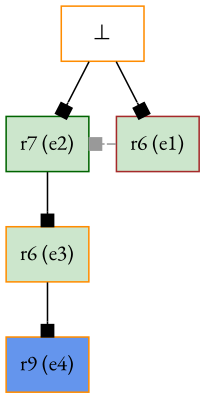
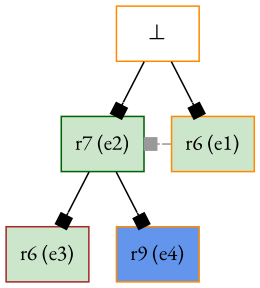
(158, 144) -> (213, 144)
(47, 254) -> (47, 254)
(47, 302) -> (127, 192)
